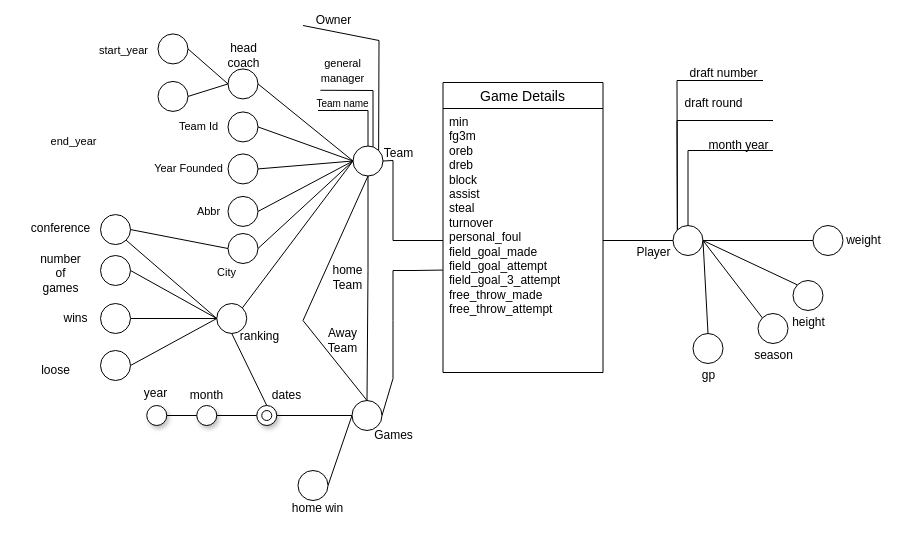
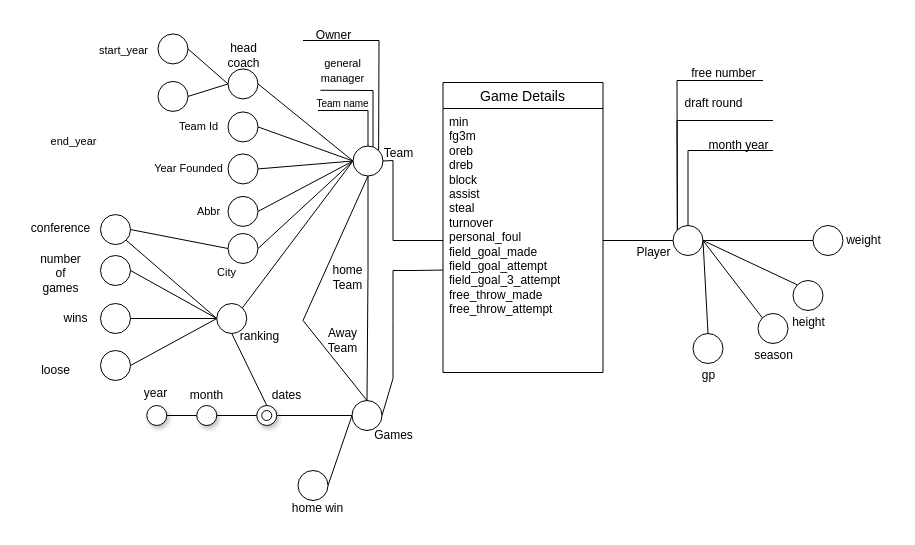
(333, 21) -> (333, 36)
(724, 74) -> (724, 74)
